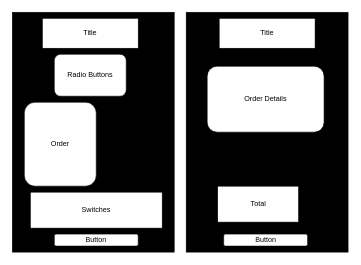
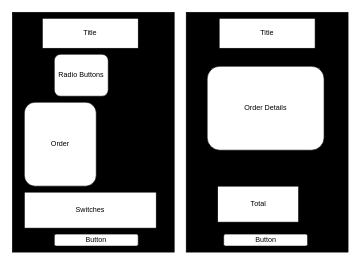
(90, 75) -> (81, 75)
(266, 99) -> (266, 108)
(96, 210) -> (90, 210)
